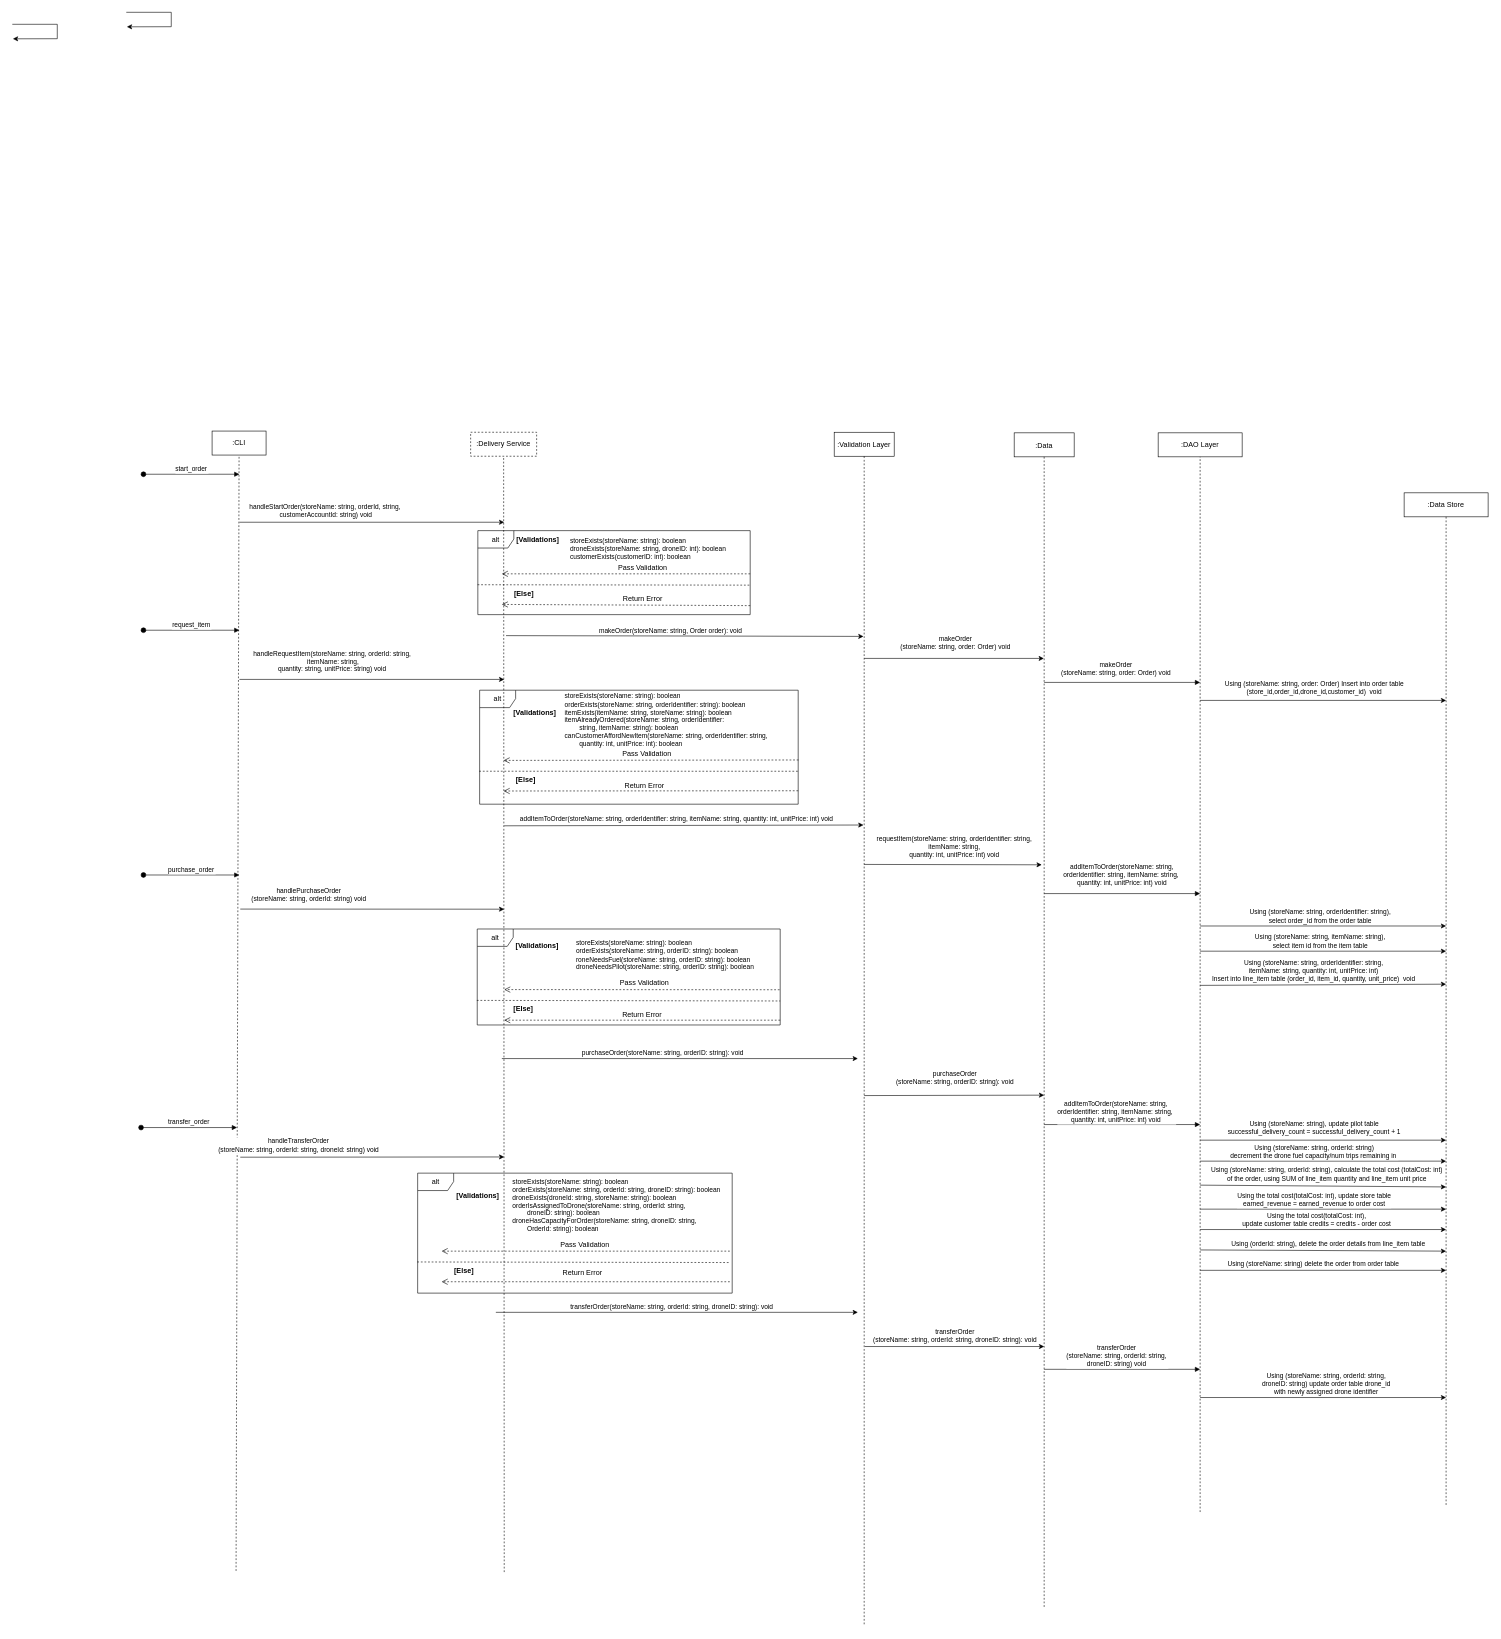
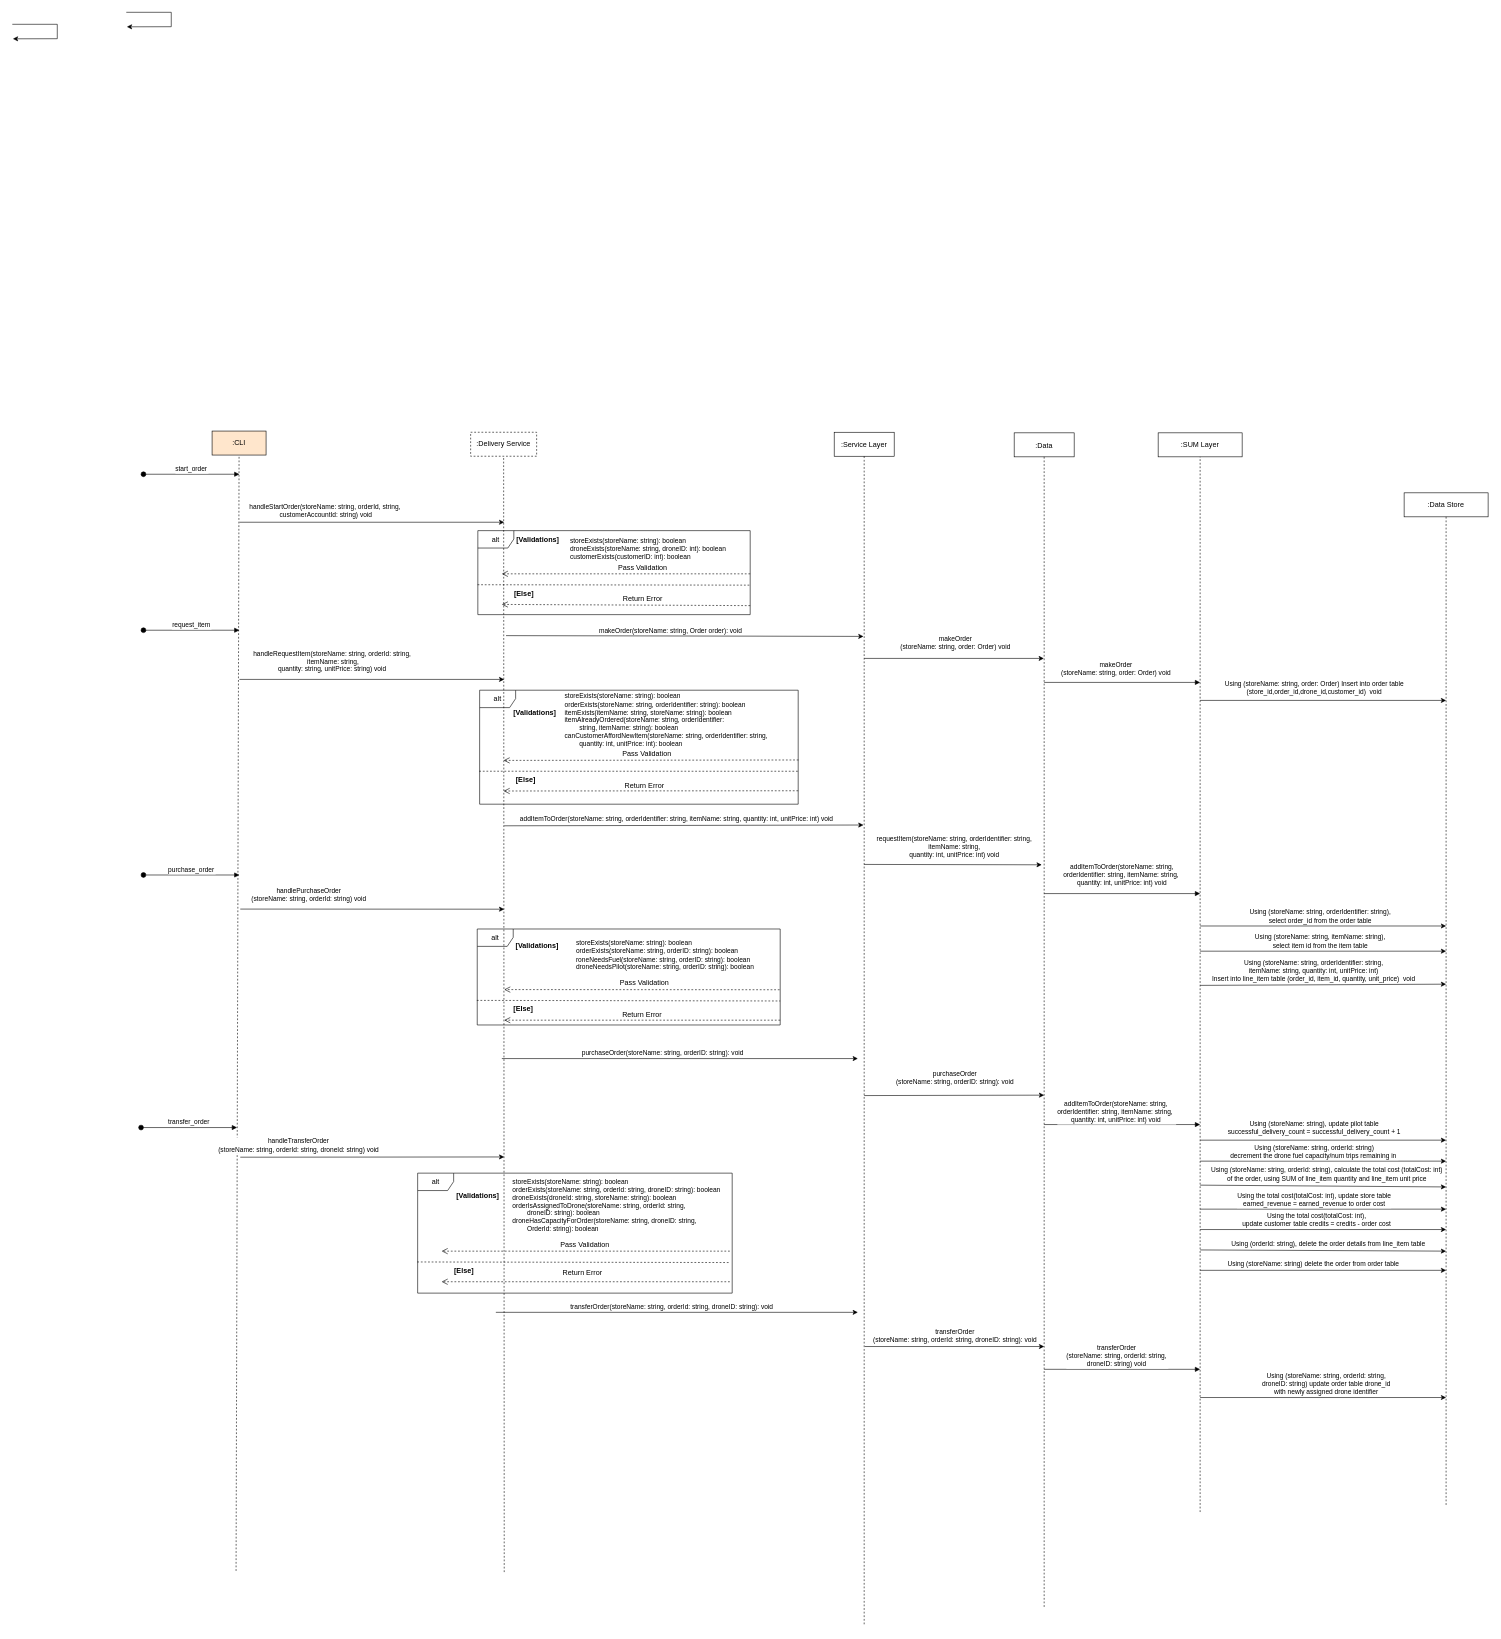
(239, 443) -> (239, 443)
(864, 445) -> (864, 445)
(1200, 445) -> (1200, 445)
